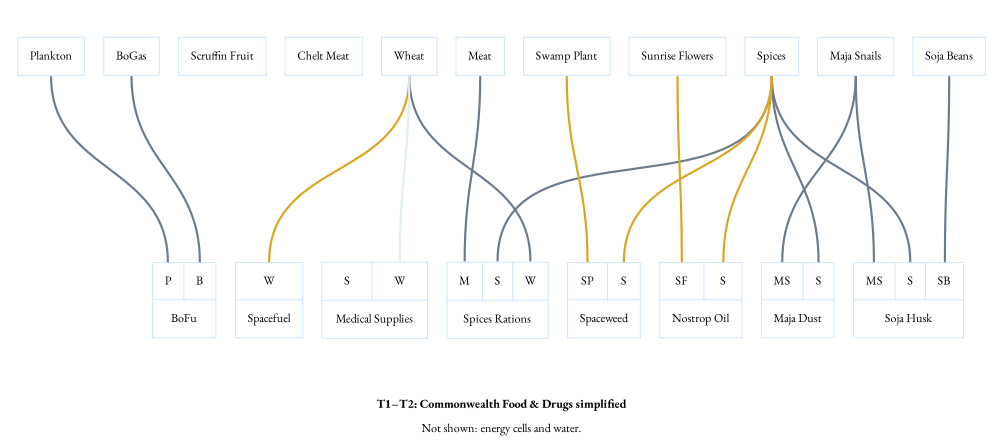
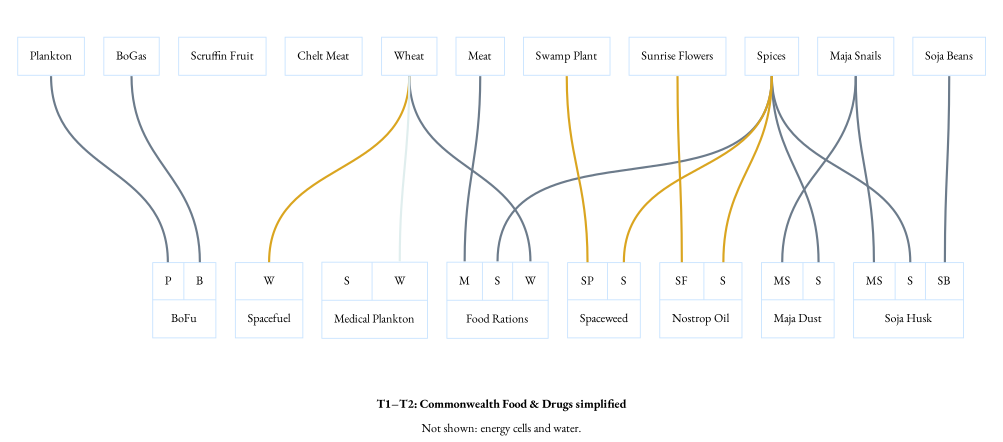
(375, 319) -> (375, 319)
(498, 319) -> (498, 319)
